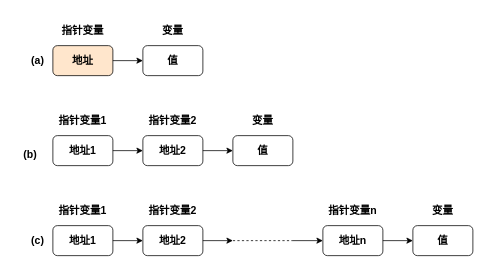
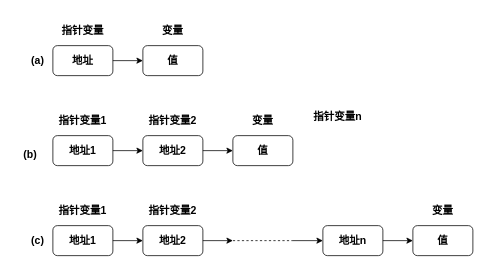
(83, 60) -> (83, 60)
(353, 210) -> (338, 117)
